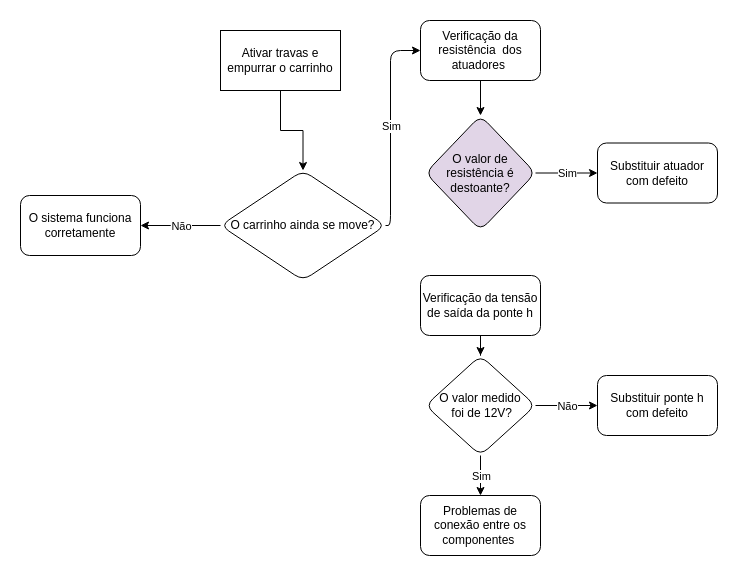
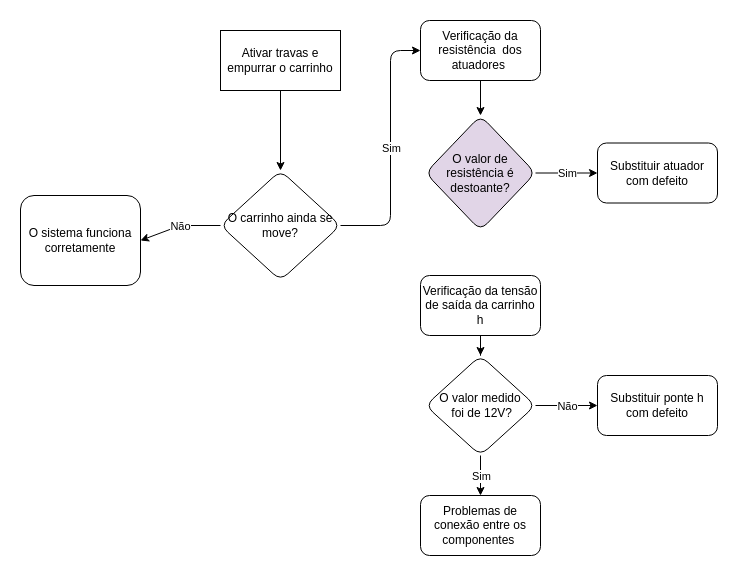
(81, 226) -> (81, 241)
(303, 226) -> (281, 226)
(481, 306) -> (481, 306)
